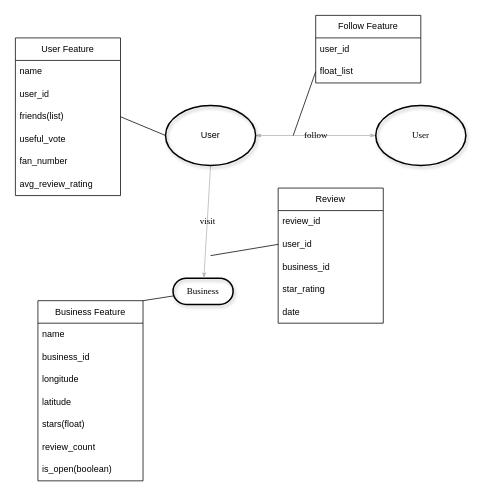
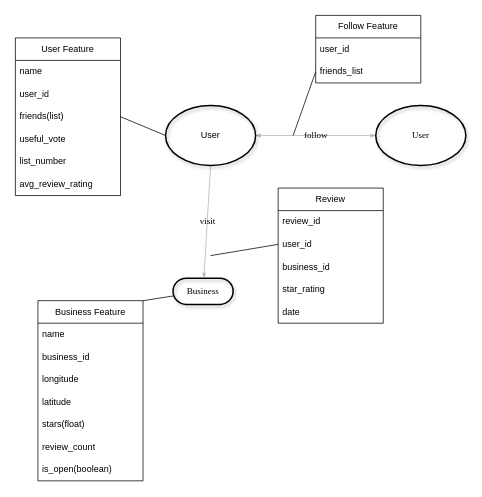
(342, 72) -> (347, 72)
(45, 162) -> (45, 162)
